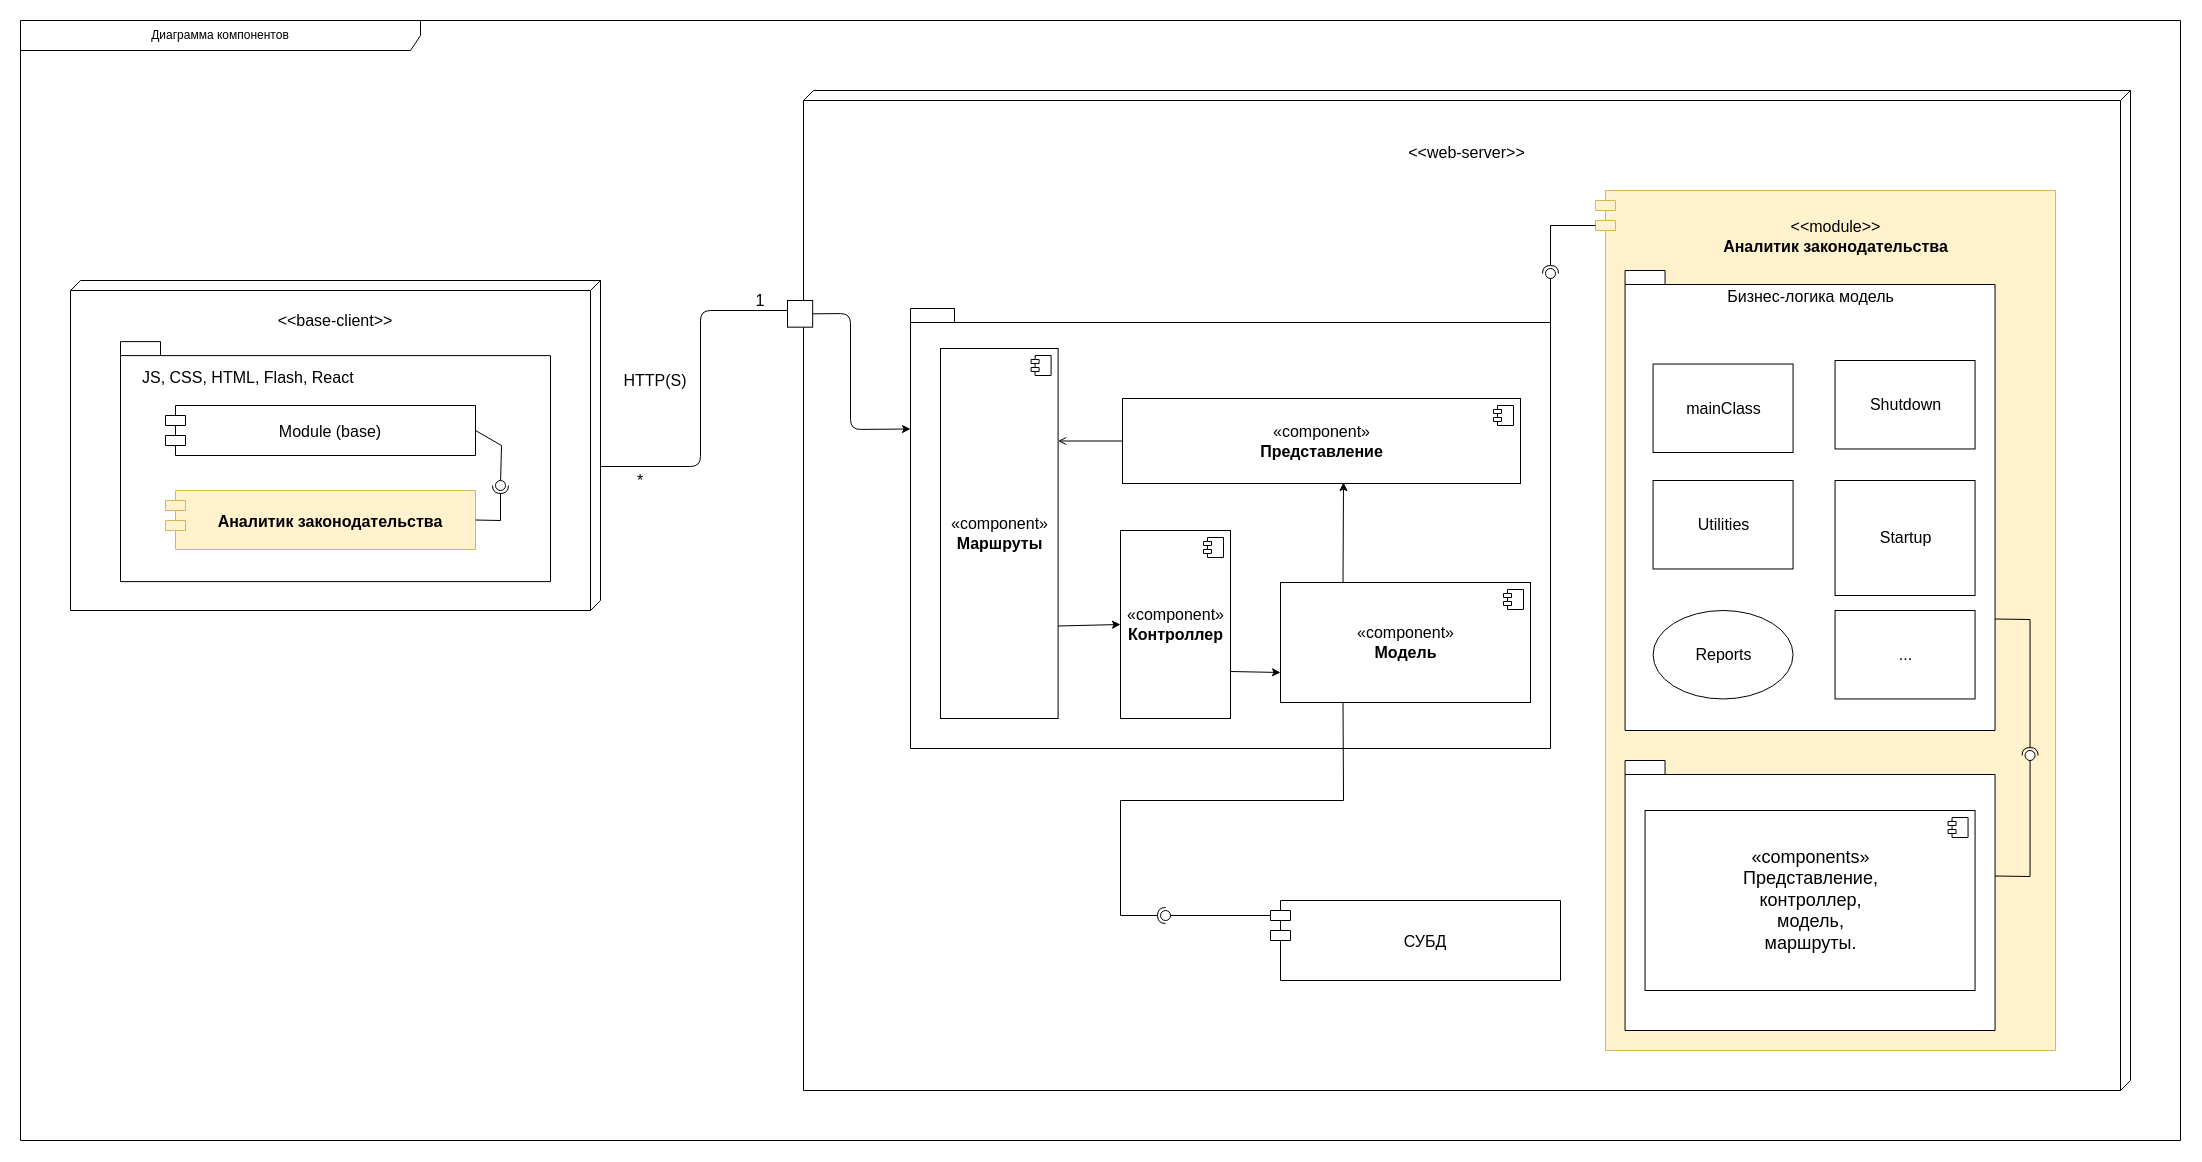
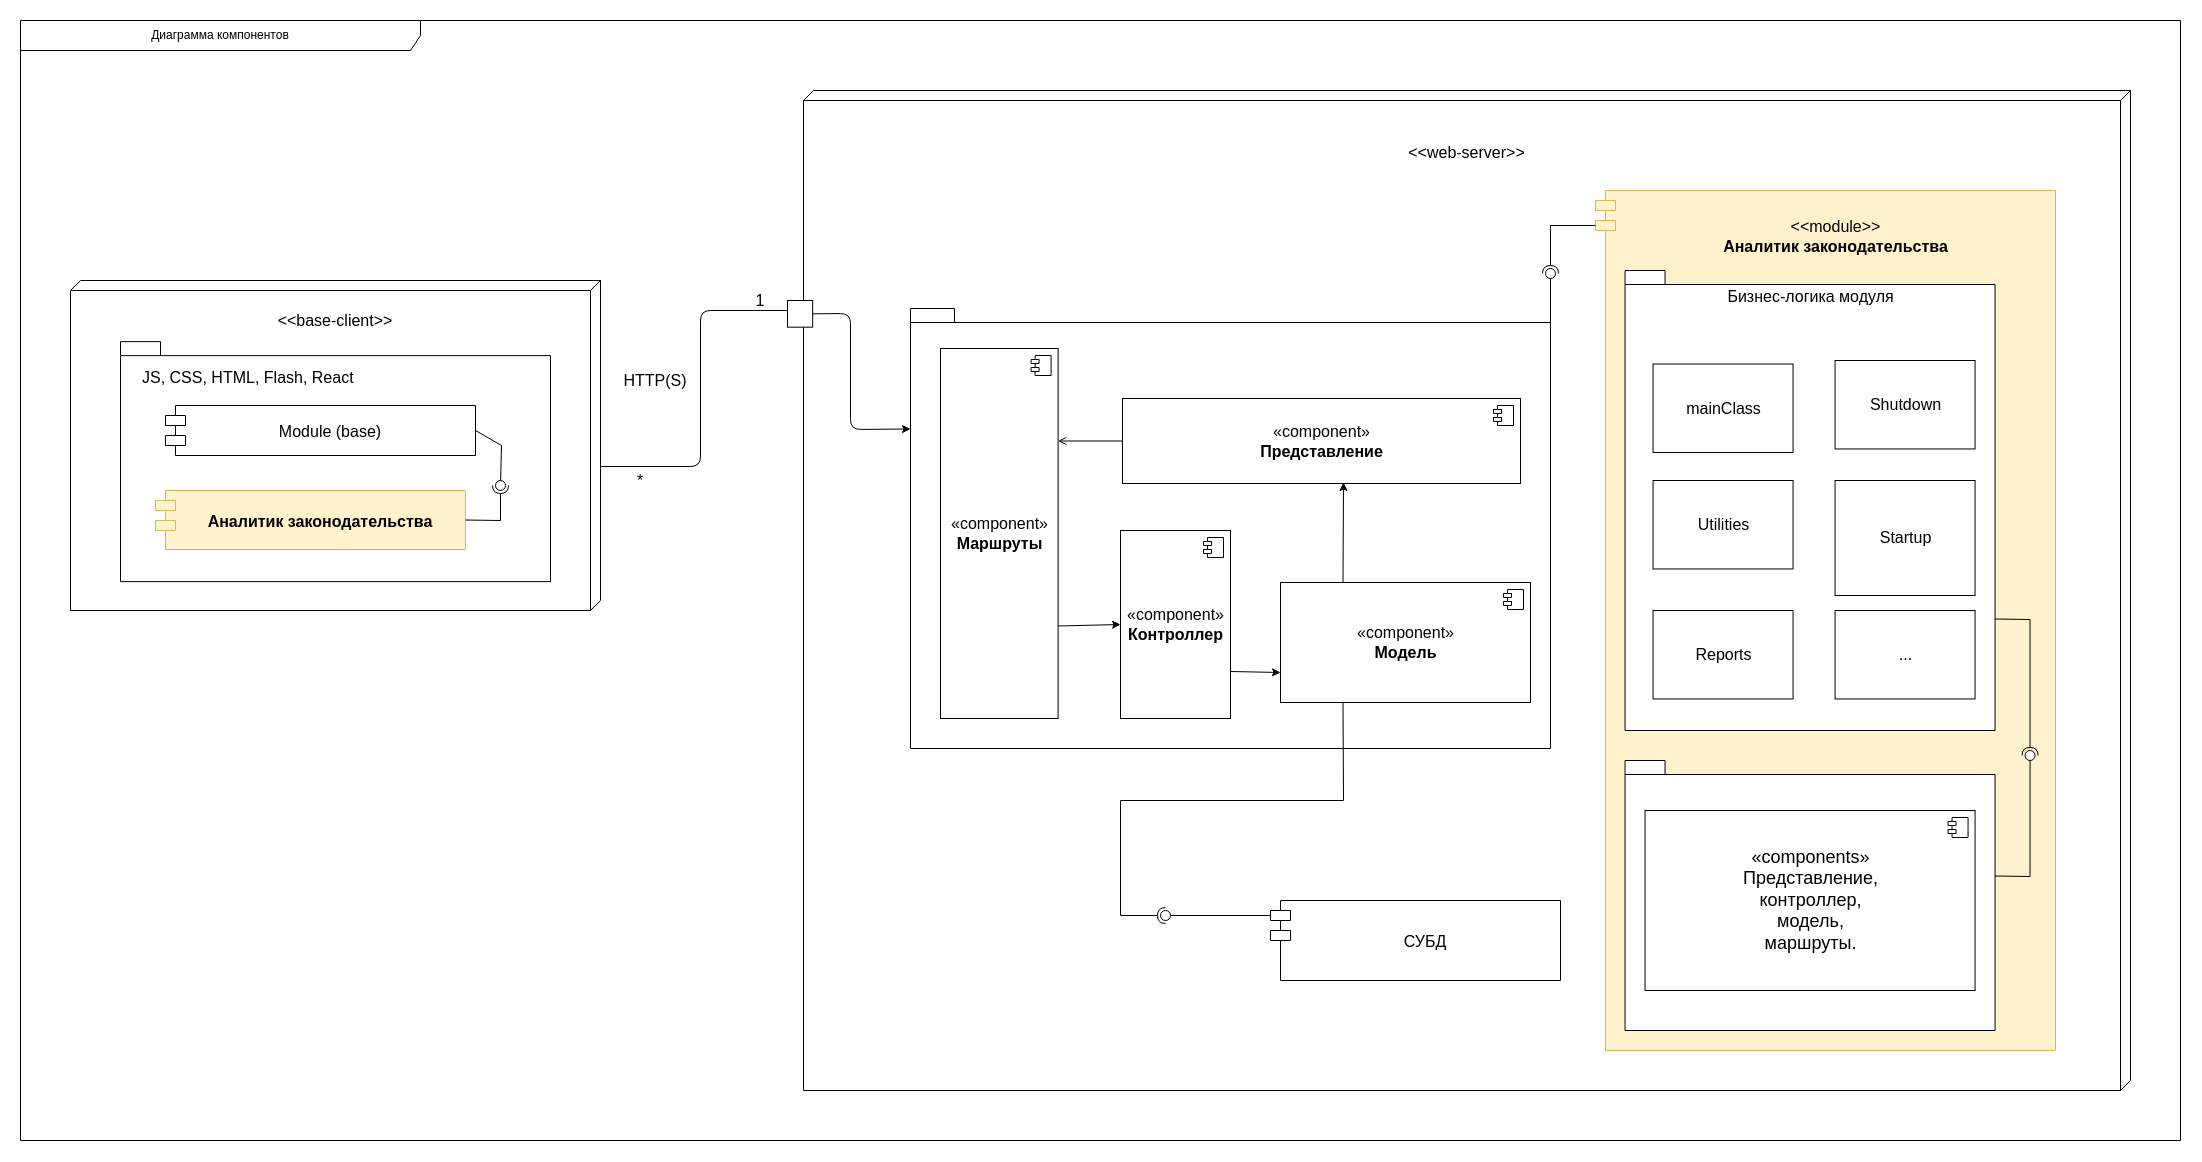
(1811, 297) -> (1811, 297)
(321, 520) -> (311, 520)
(1723, 655) -> (1723, 655)
